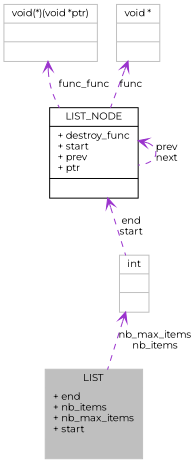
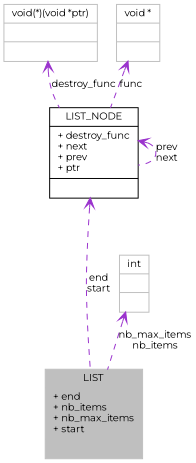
(84, 85) -> (84, 85)
(73, 147) -> (73, 147)
(118, 231) -> (86, 289)
